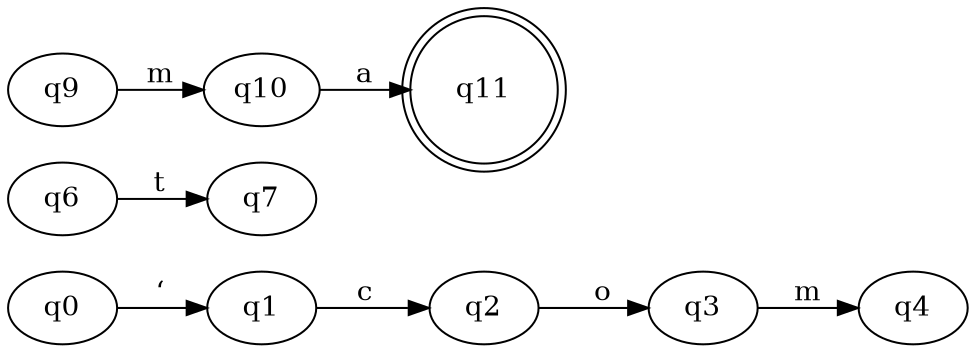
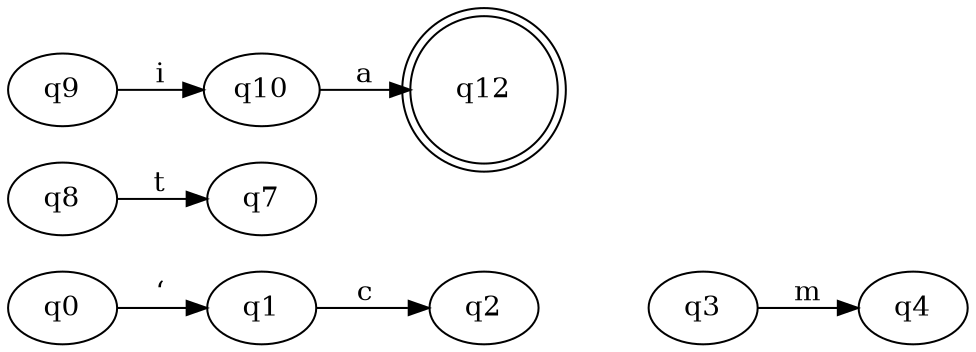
(161, 75) -> (161, 75)
(484, 90) -> (484, 90)
(63, 199) -> (63, 199)
(583, 308) -> none
